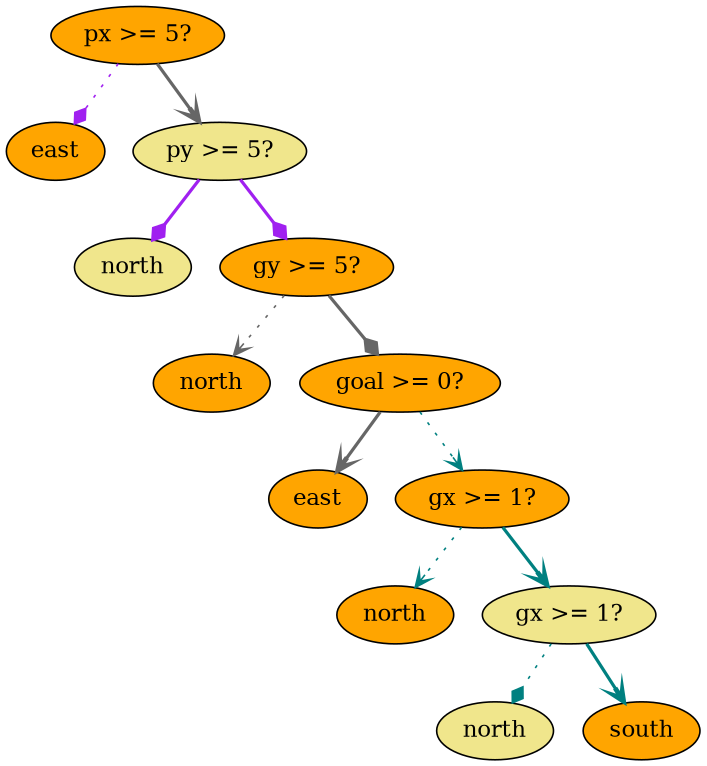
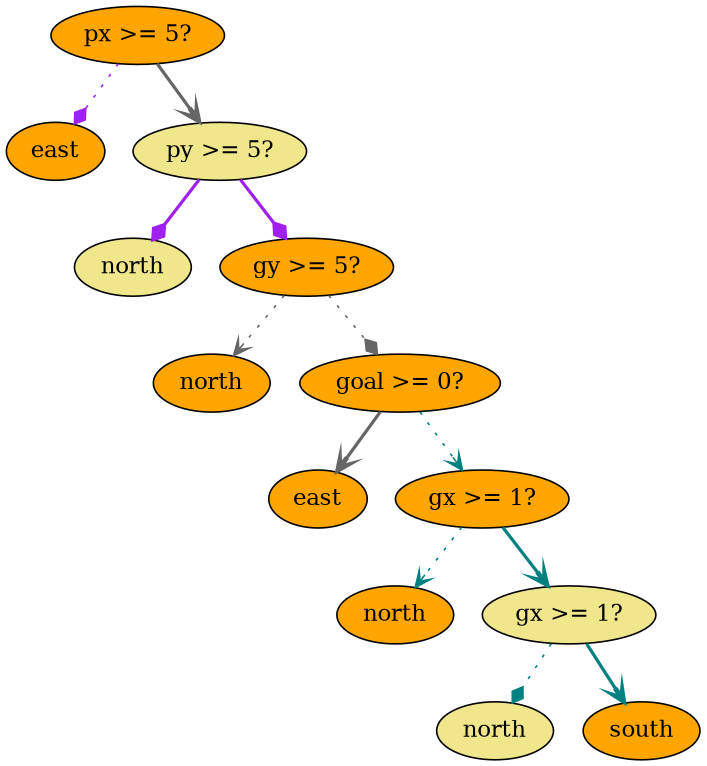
(347, 317) -> (347, 317)
